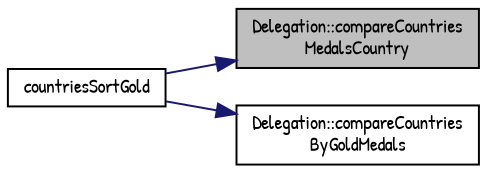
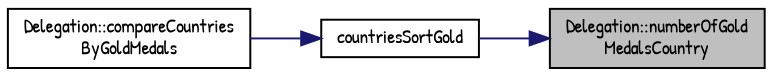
(358, 38) -> (657, 38)
(191, 106) -> (276, 38)
